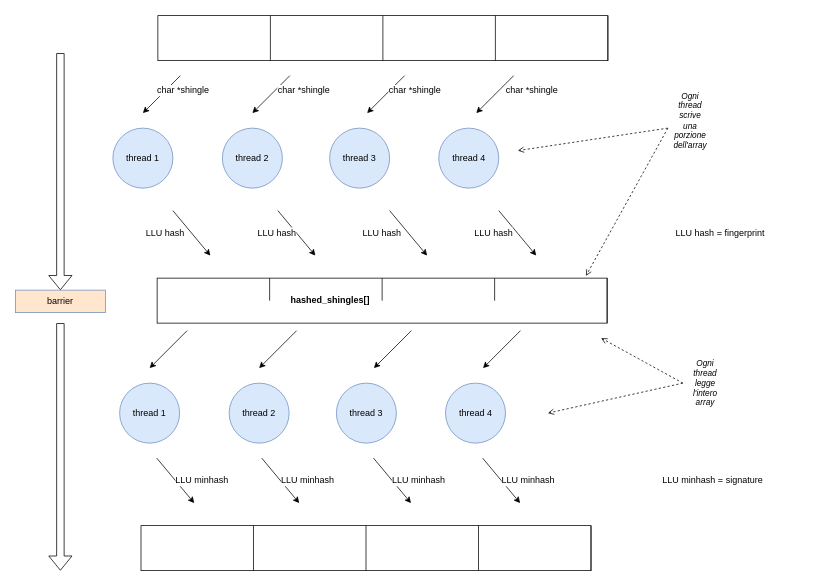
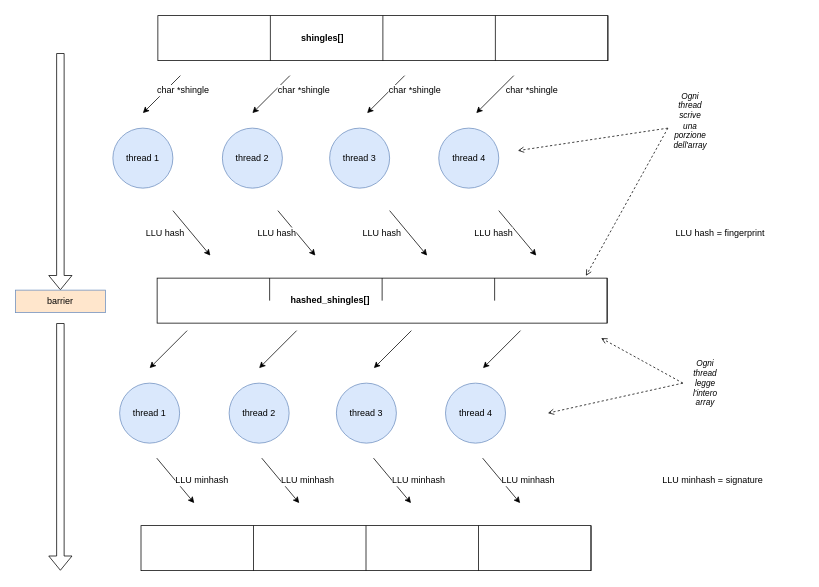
none -> (321, 38)
